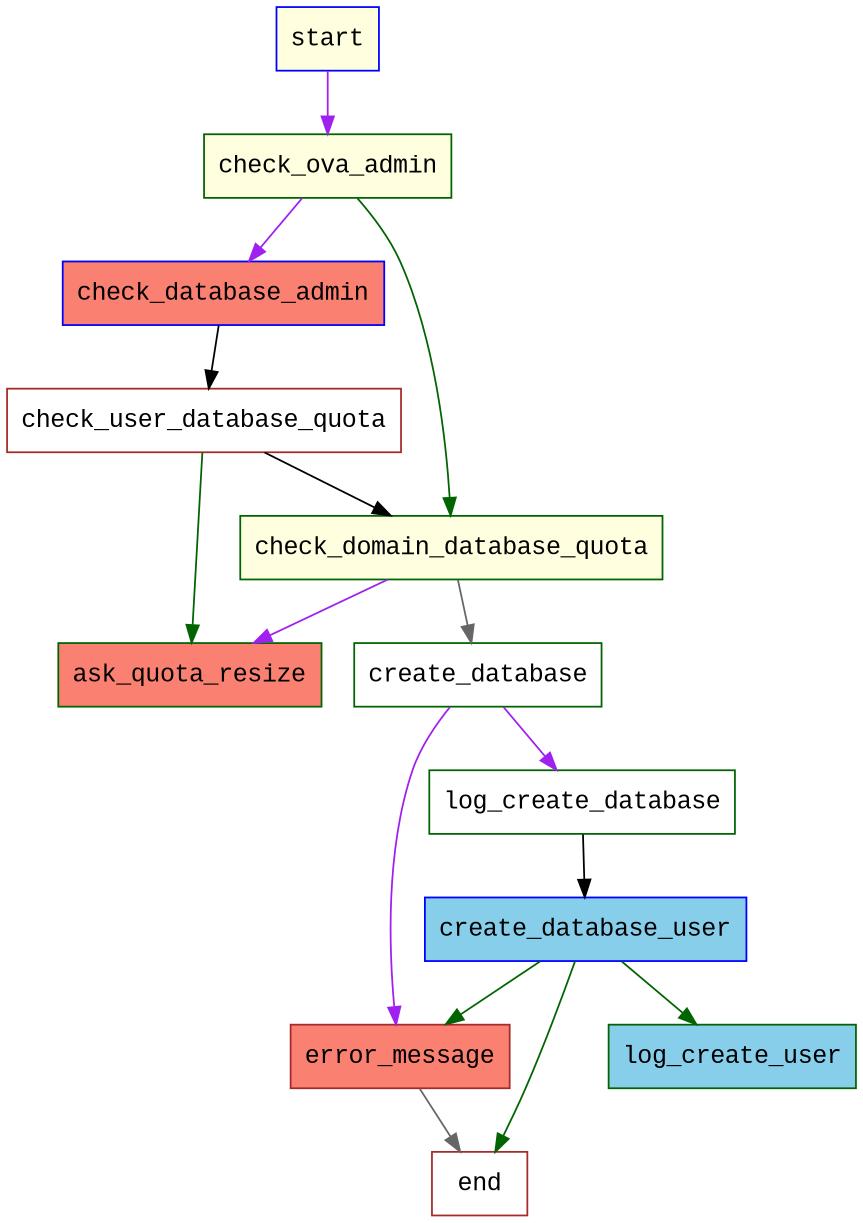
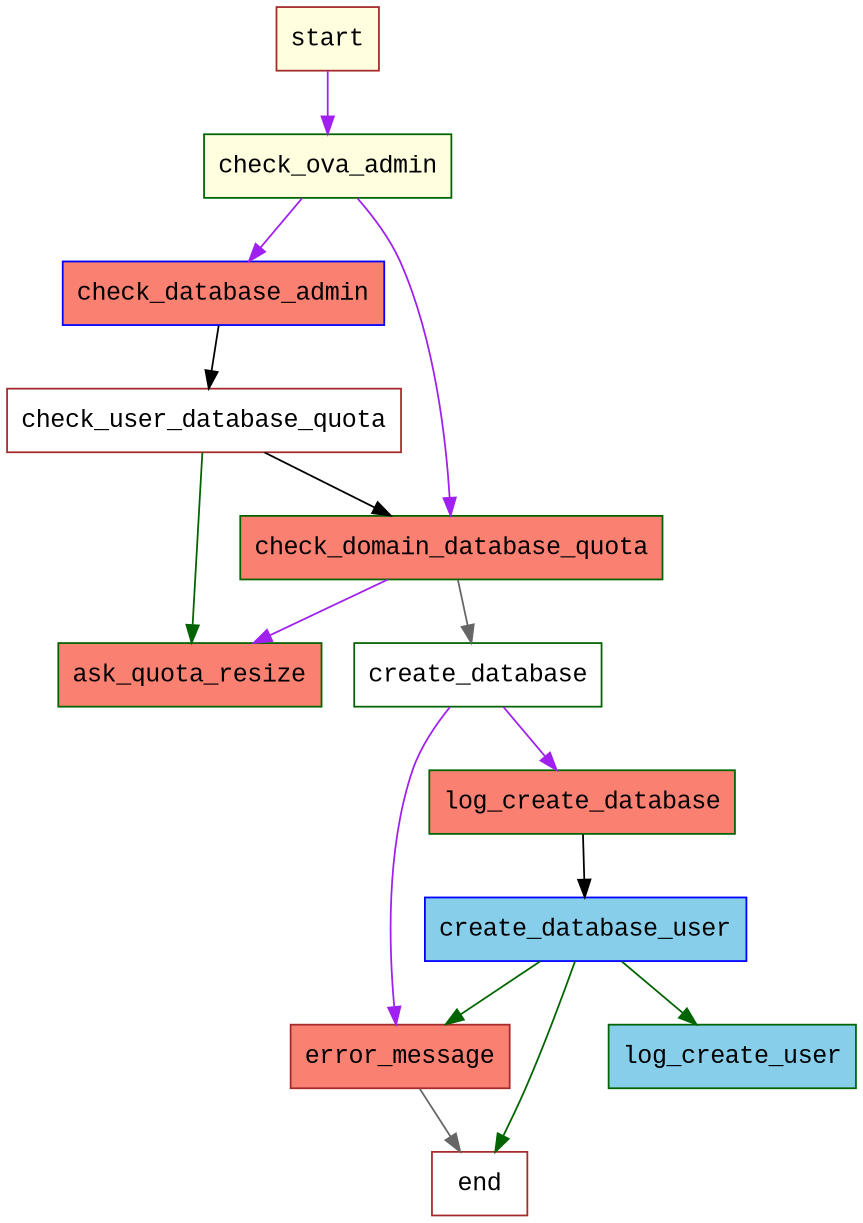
(328, 39) -> (328, 39)
(426, 340) -> (426, 340)
(451, 548) -> (451, 548)
(582, 802) -> (582, 802)
